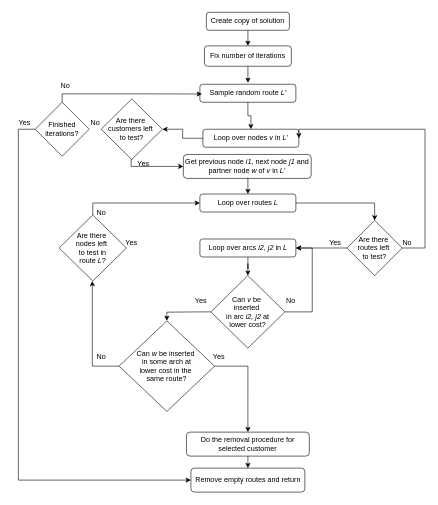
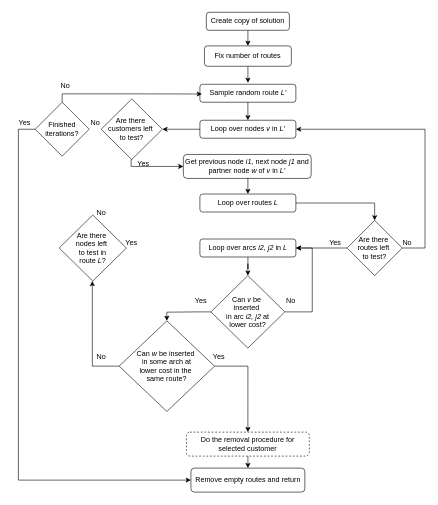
(248, 56) -> (248, 56)
(251, 138) -> (248, 129)
(194, 203) -> none
(248, 444) -> (248, 444)
